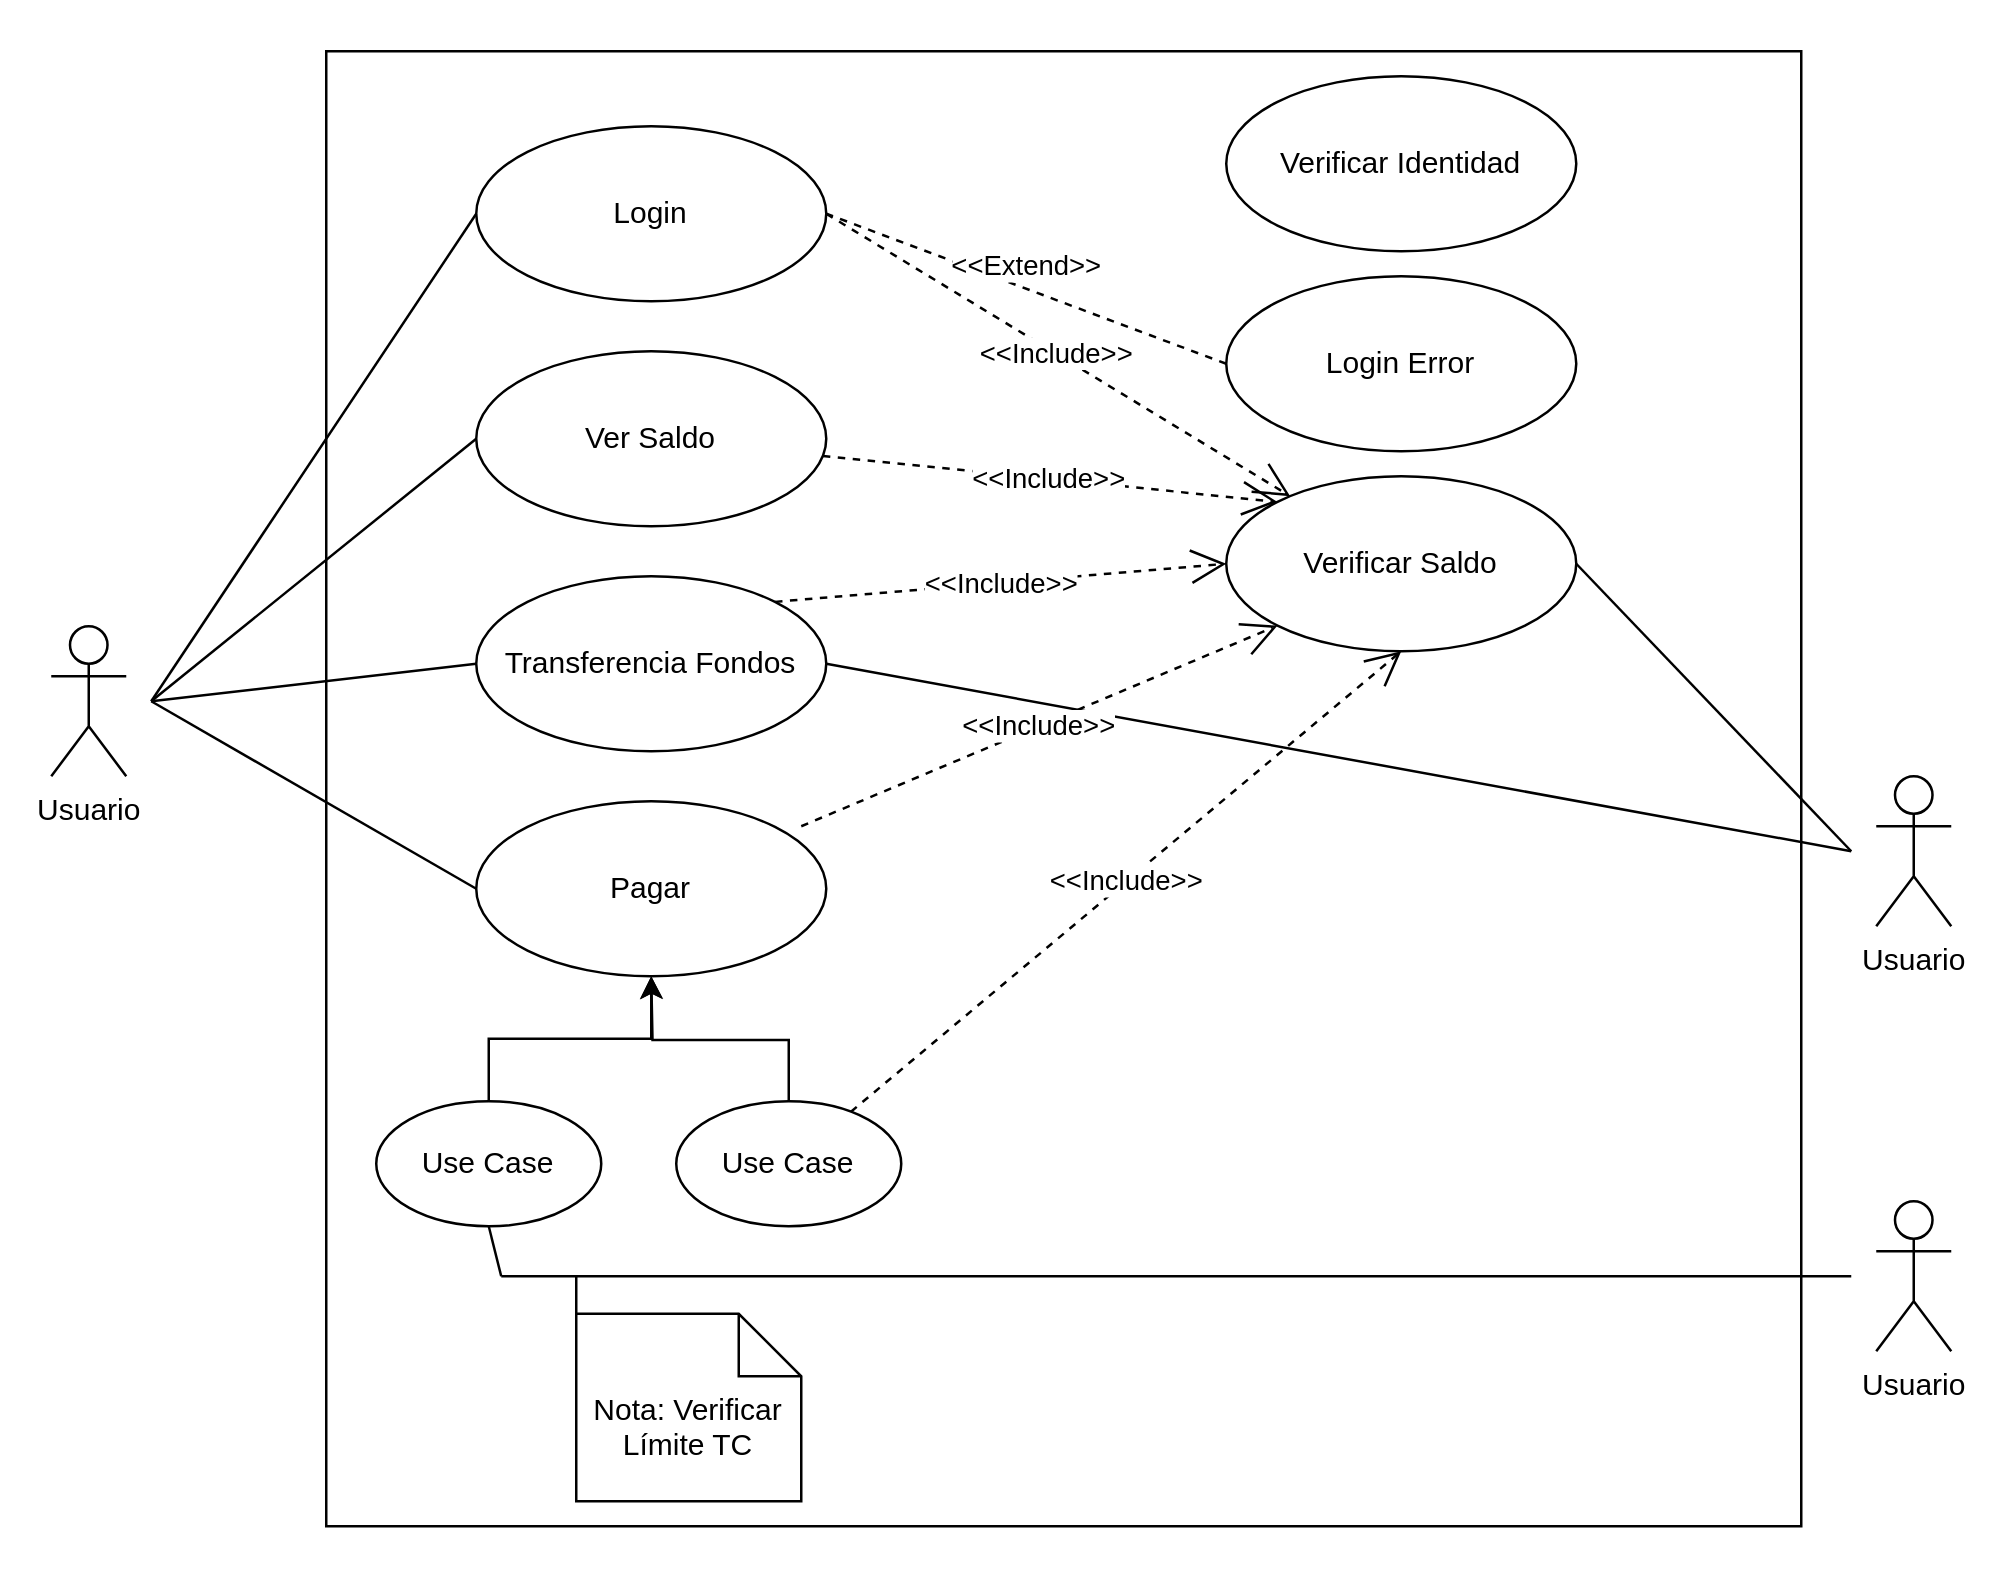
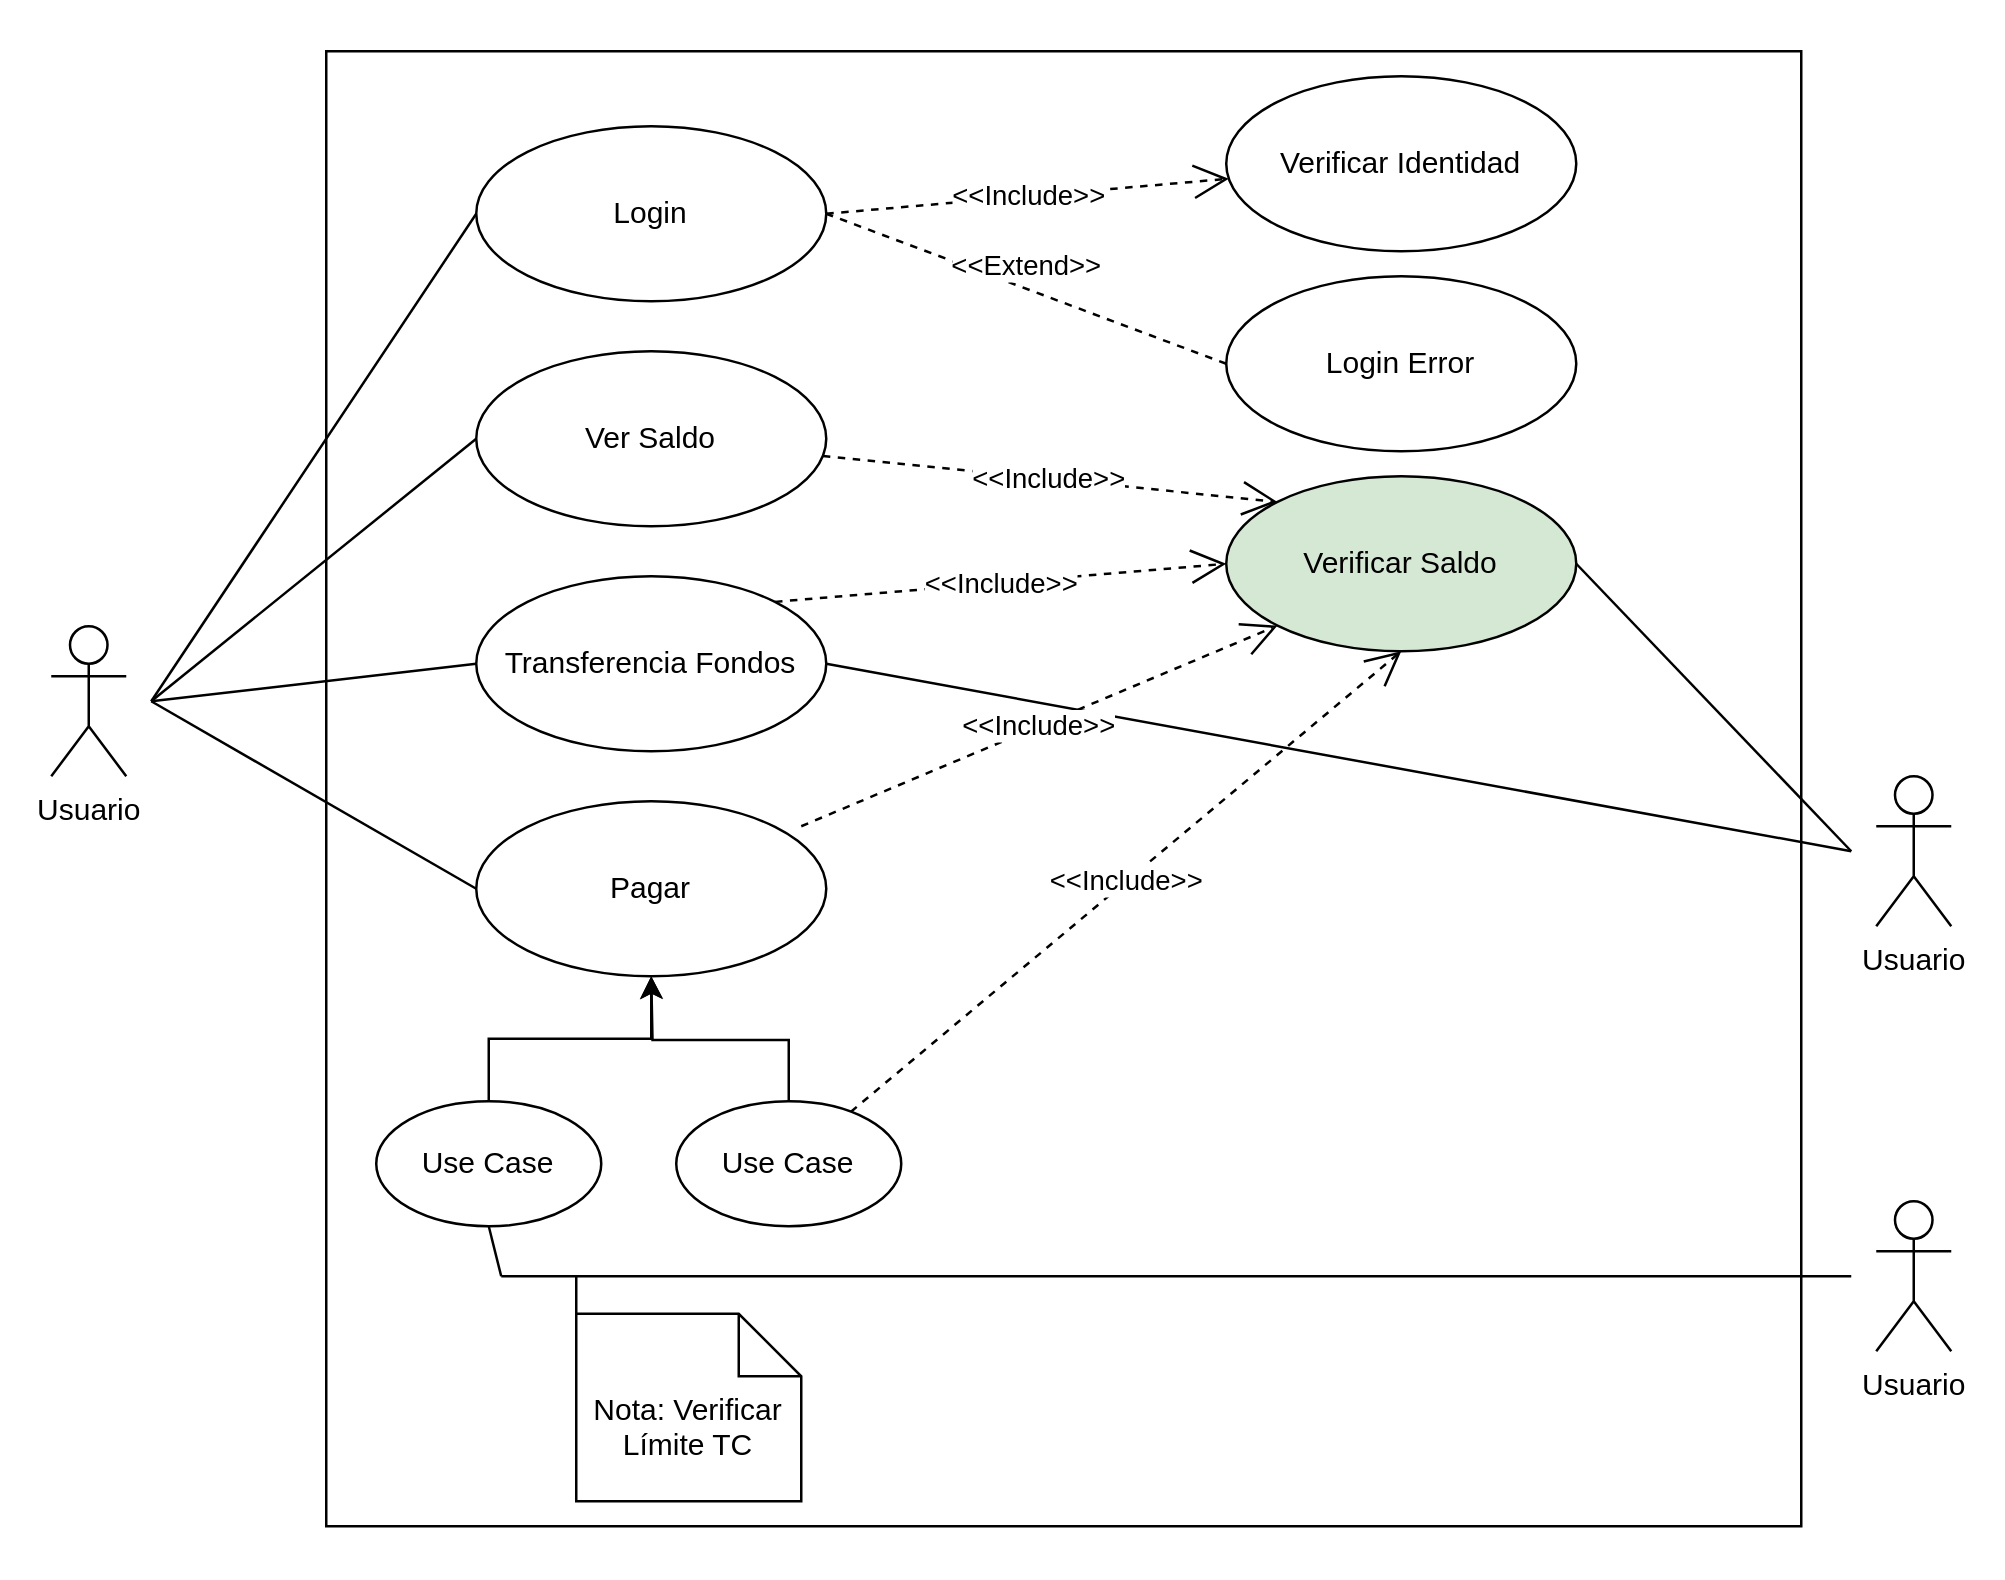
(1183, 431) -> (924, 205)
(1401, 564) -> (1401, 564)
